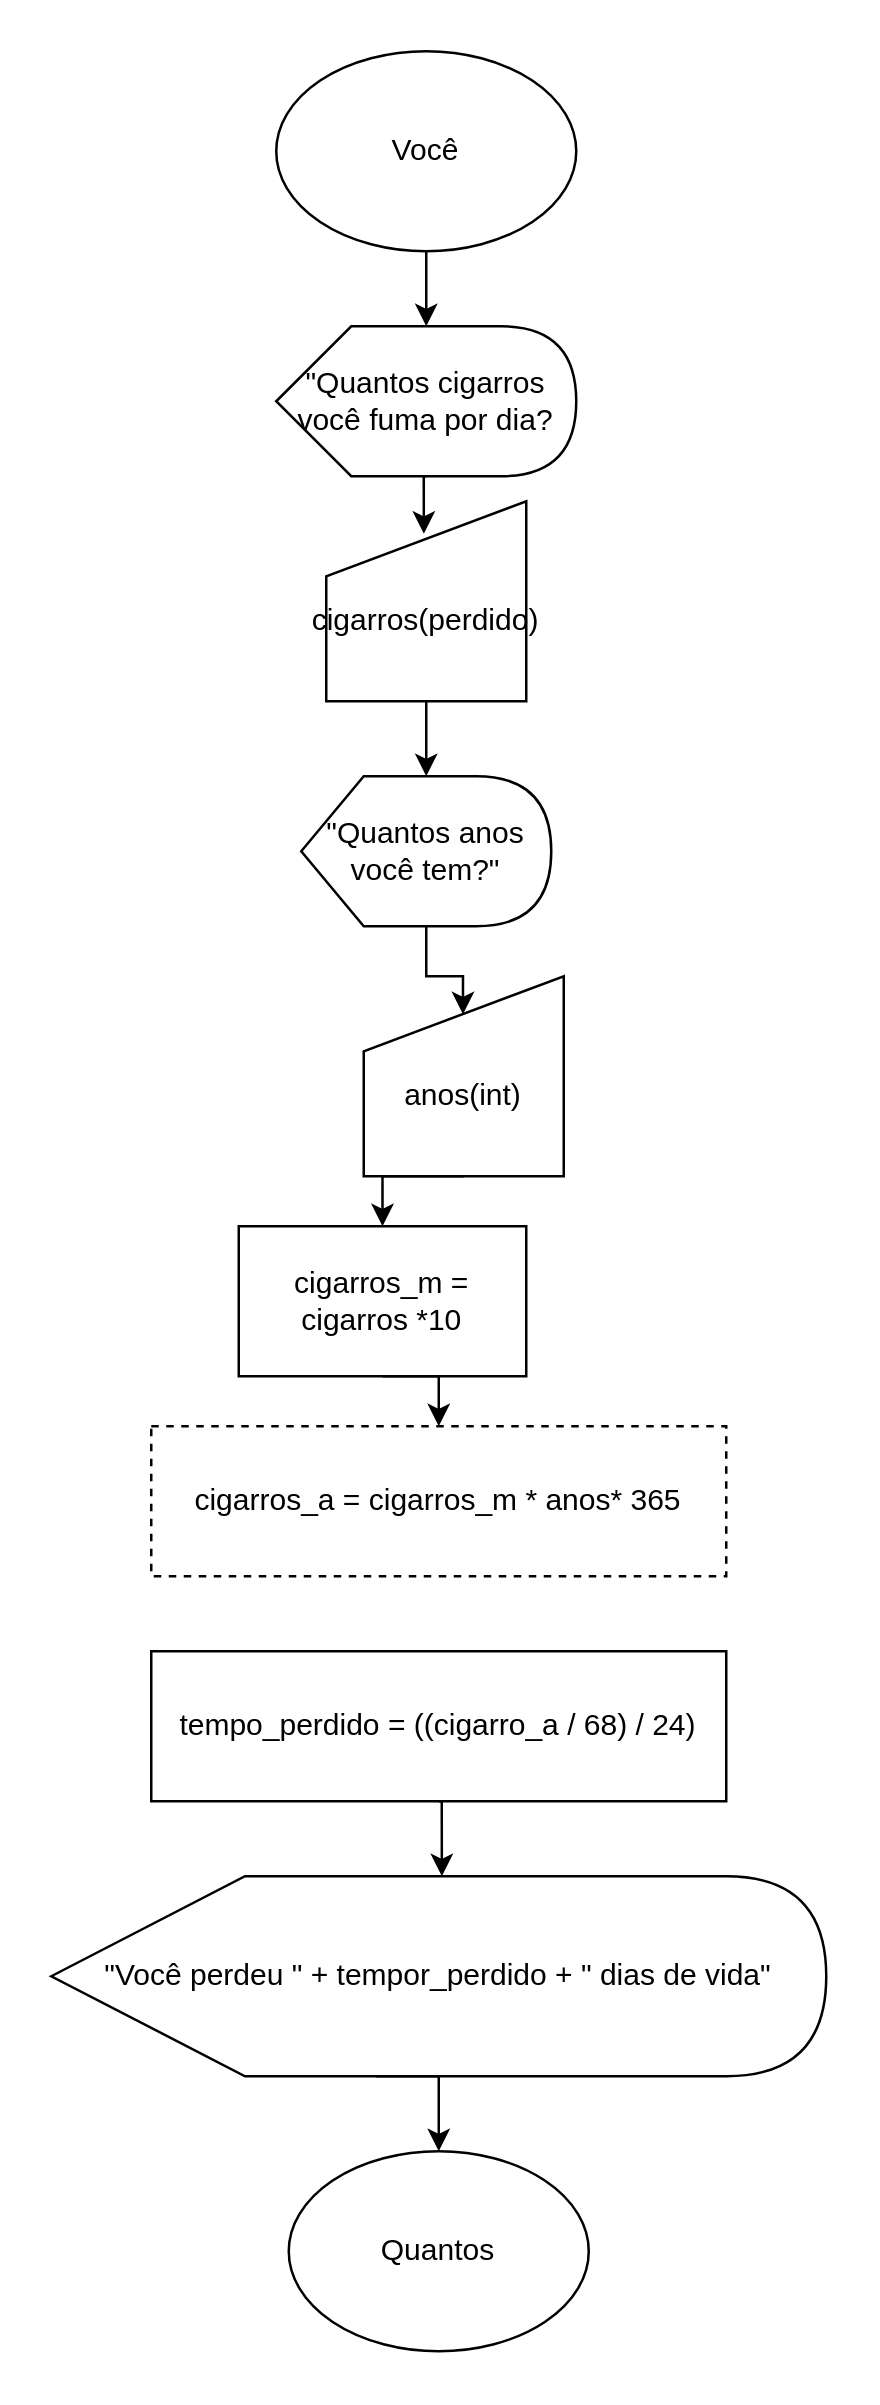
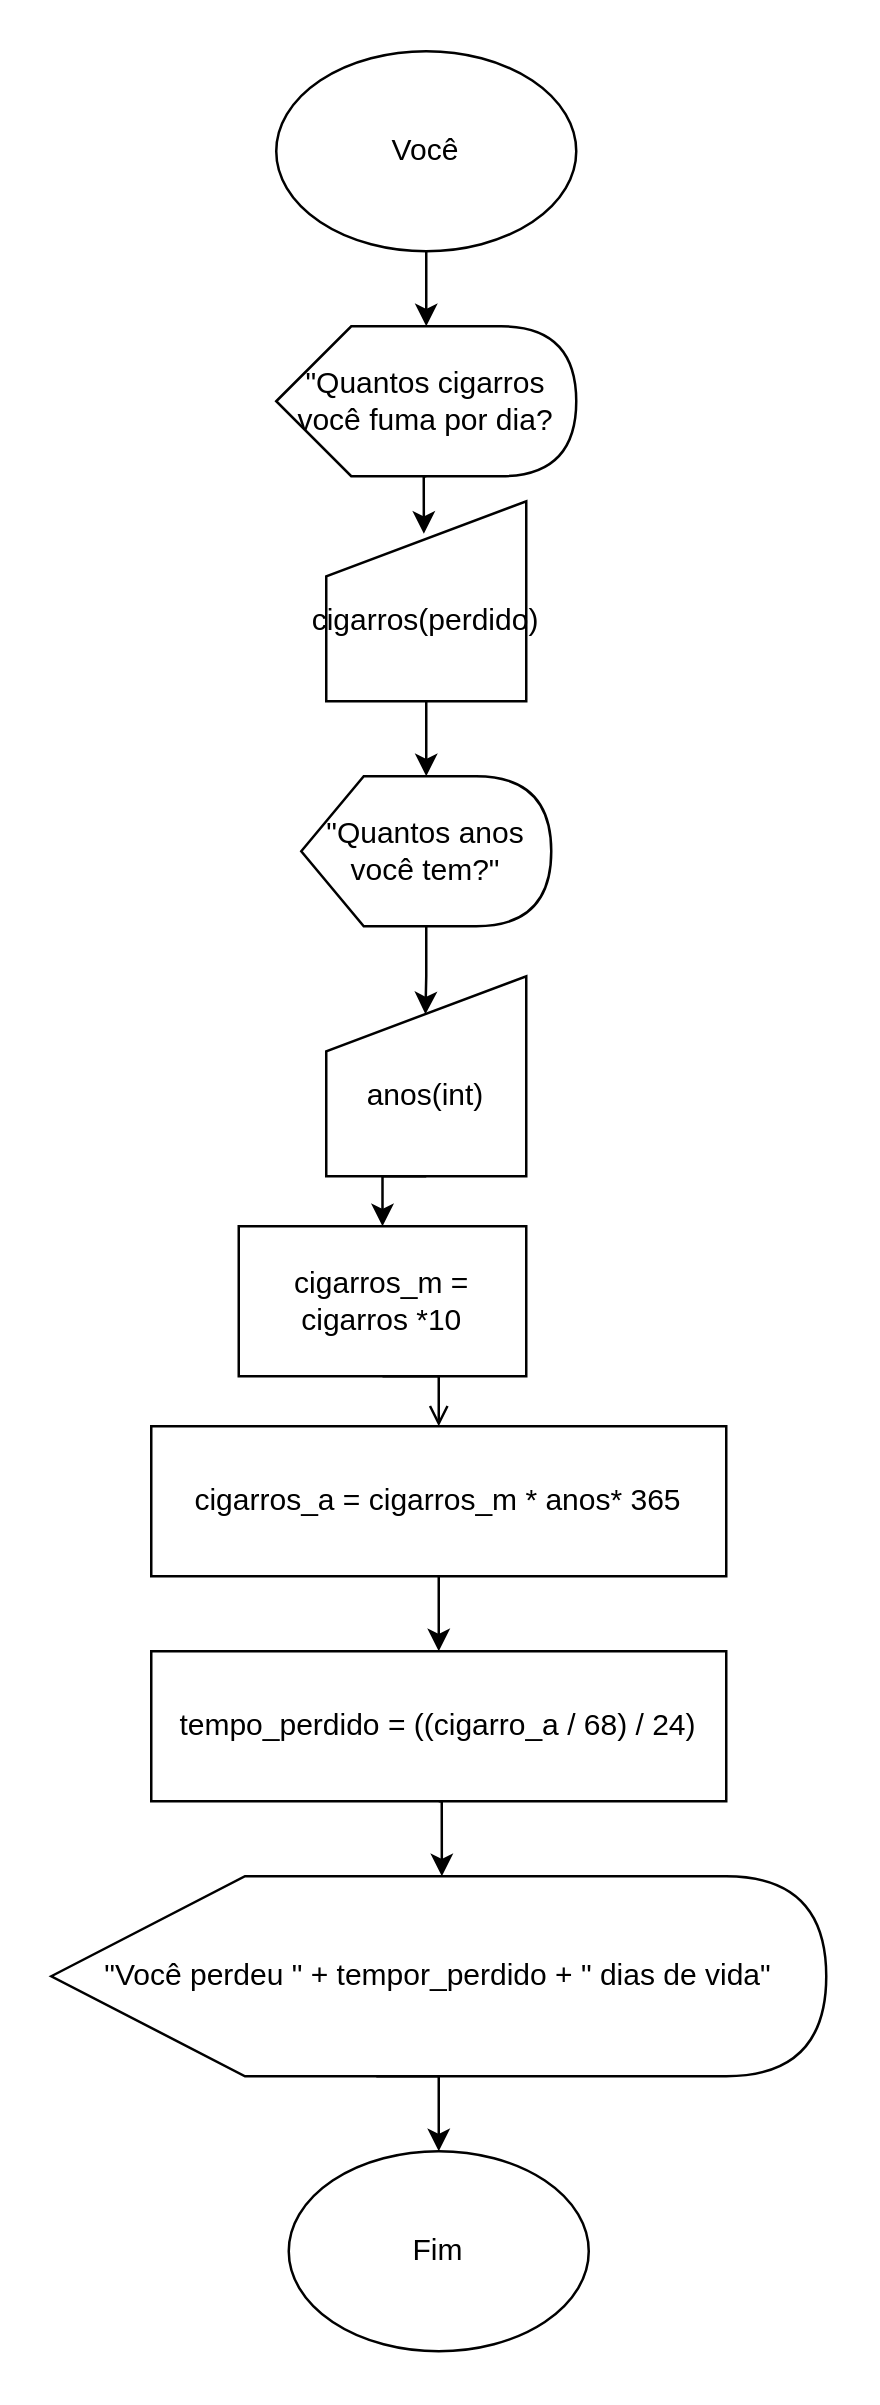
(464, 1076) -> (426, 1076)
(439, 1408) -> (439, 1412)
(439, 1501) -> (439, 1501)
none -> (439, 1622)
(439, 2251) -> (439, 2251)
